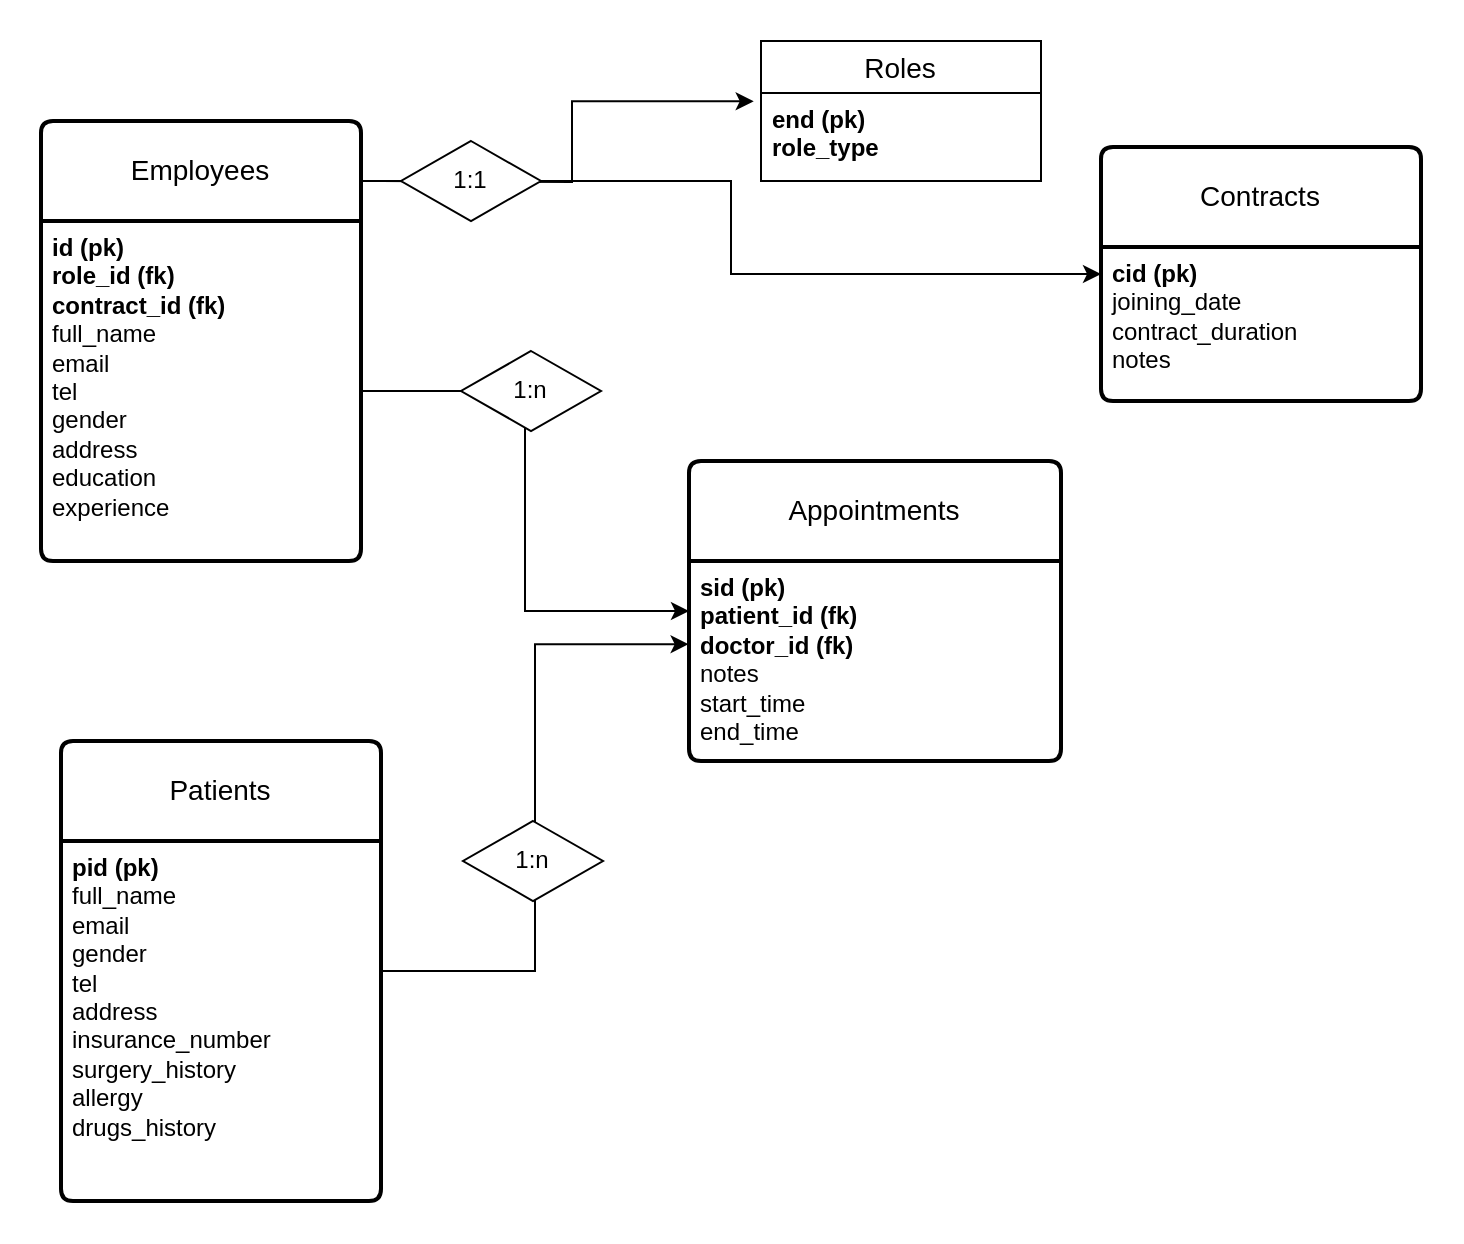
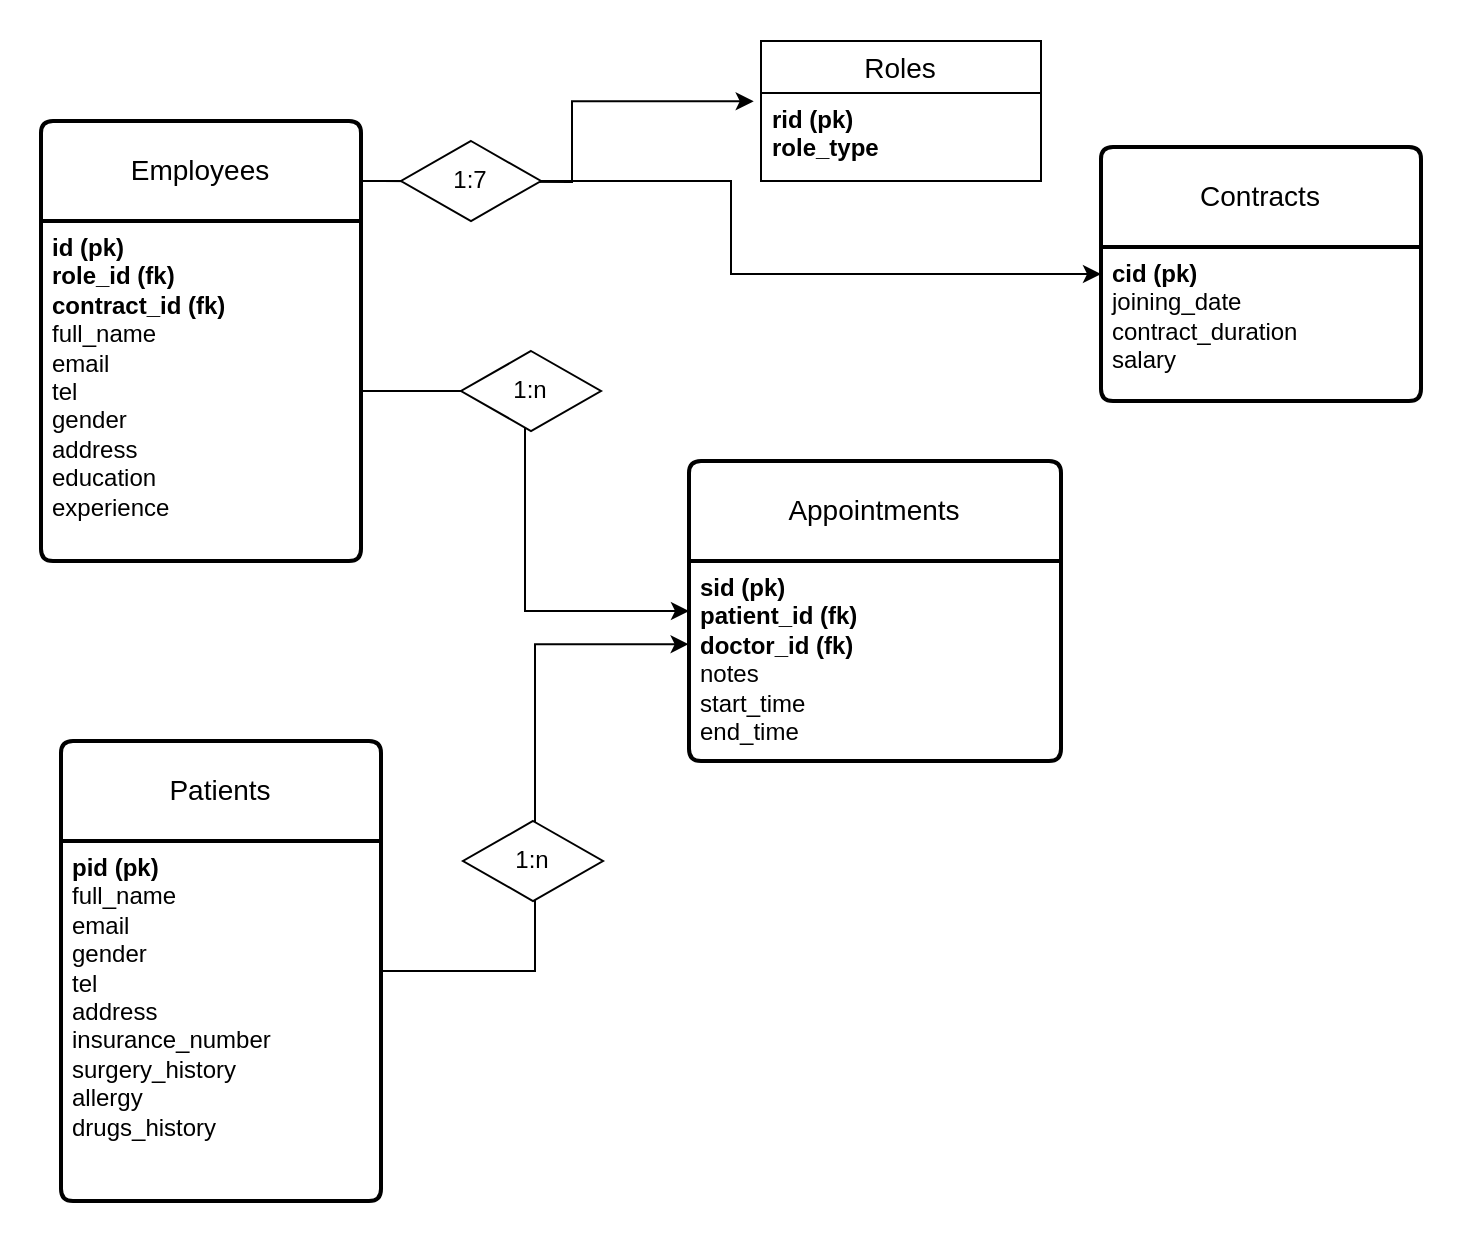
(830, 136) -> (830, 136)
(471, 181) -> (471, 181)
(1224, 319) -> (1224, 319)
